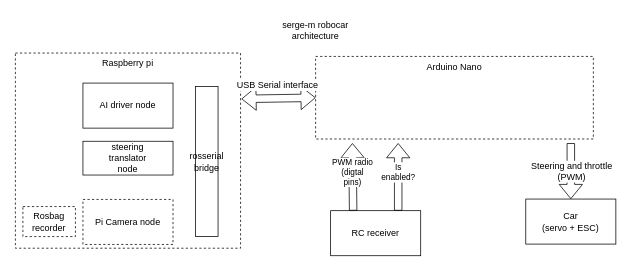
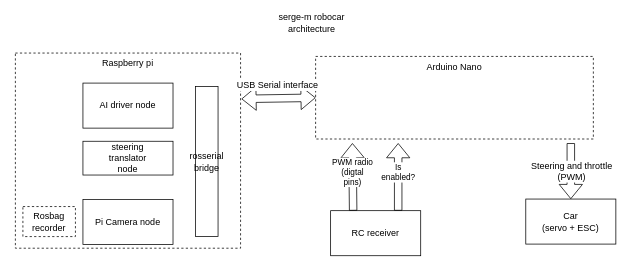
(315, 30) -> (312, 23)
(128, 222) -> (128, 222)
